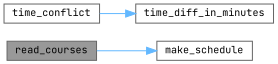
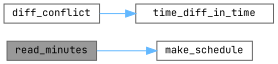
(52, 14) -> (52, 14)
(205, 14) -> (205, 14)
(52, 51) -> (52, 51)
